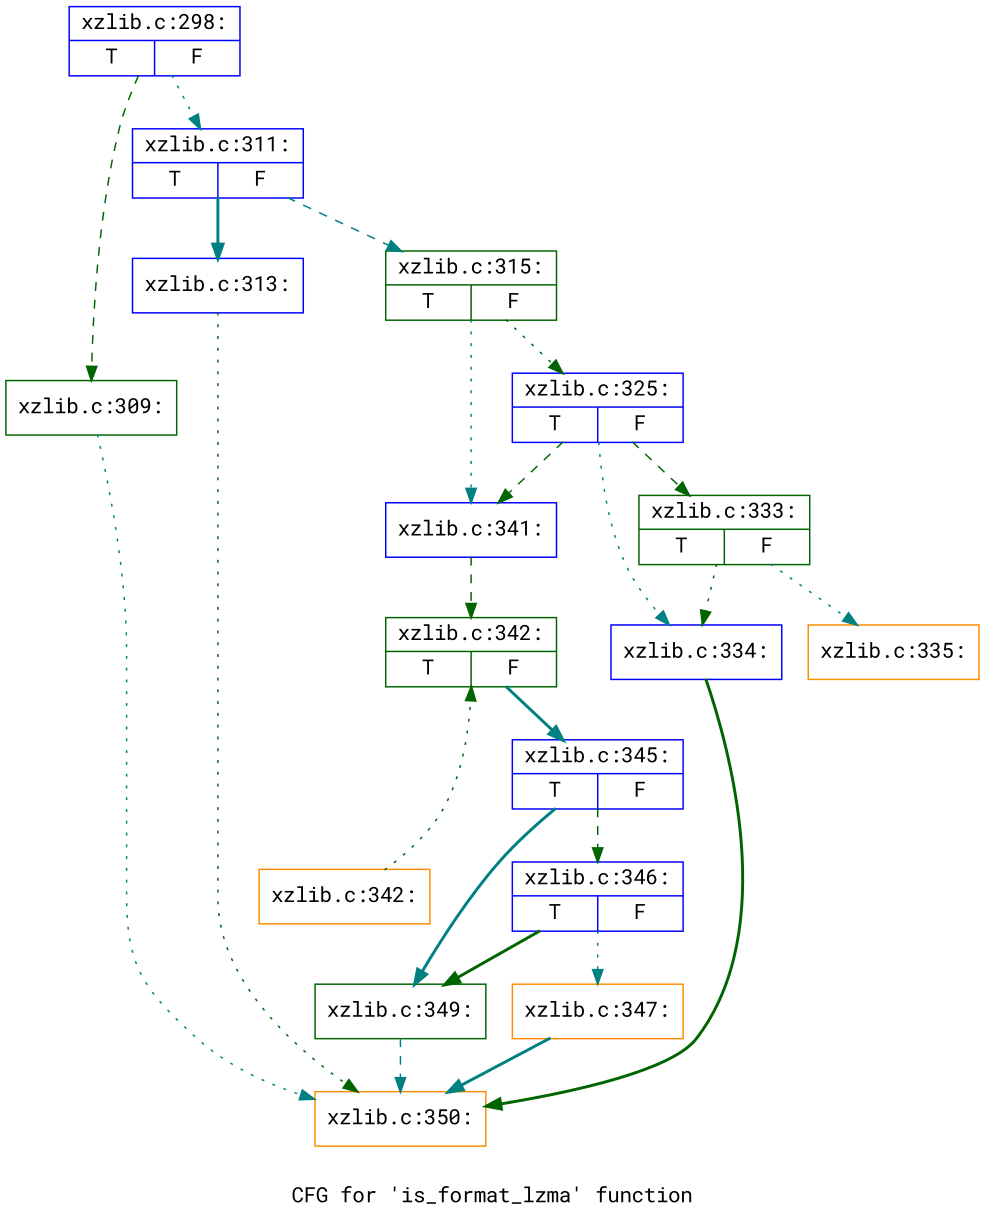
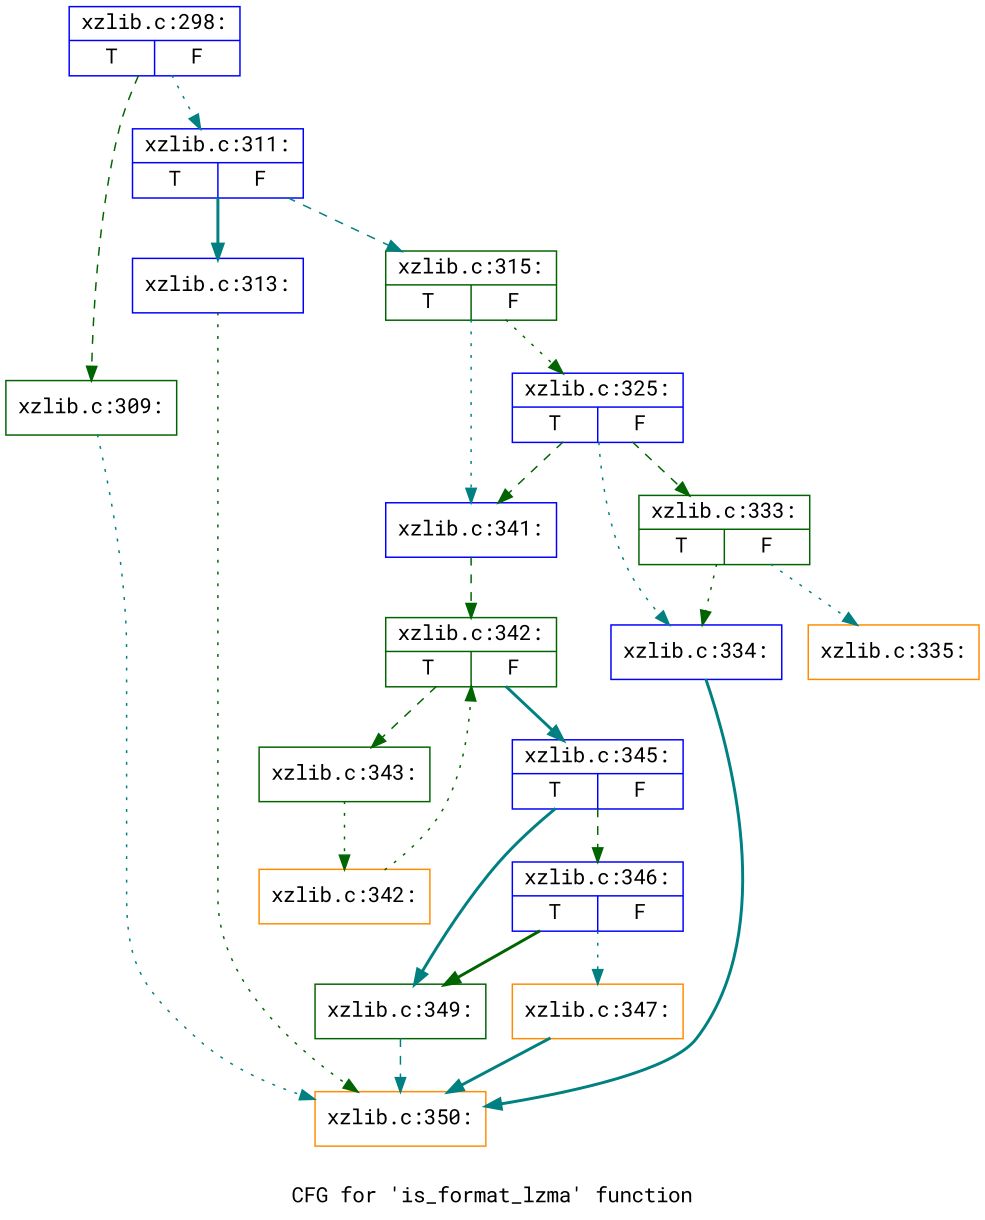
none -> (344, 774)
(731, 965) -> (731, 965)
